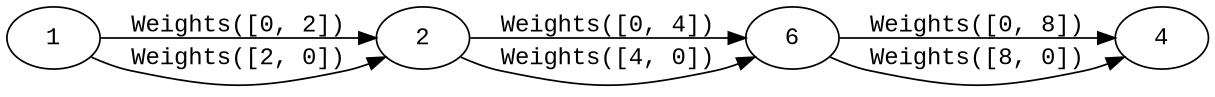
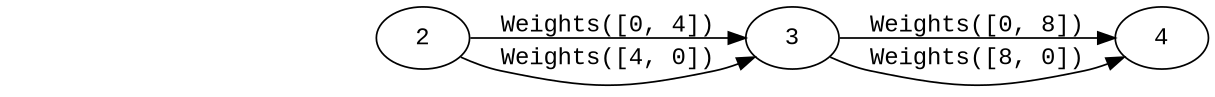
(54, 38) -> none
(792, 38) -> (792, 38)
